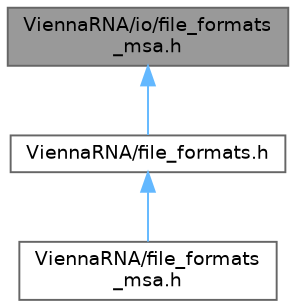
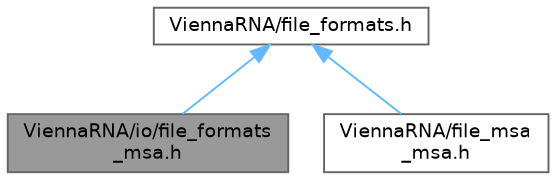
(148, 110) -> (219, 85)
(148, 271) -> (436, 143)
